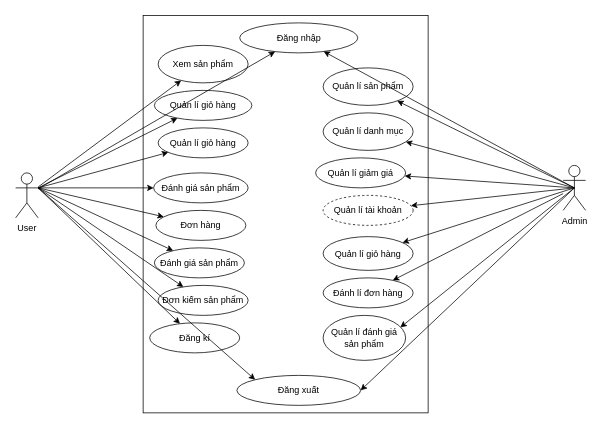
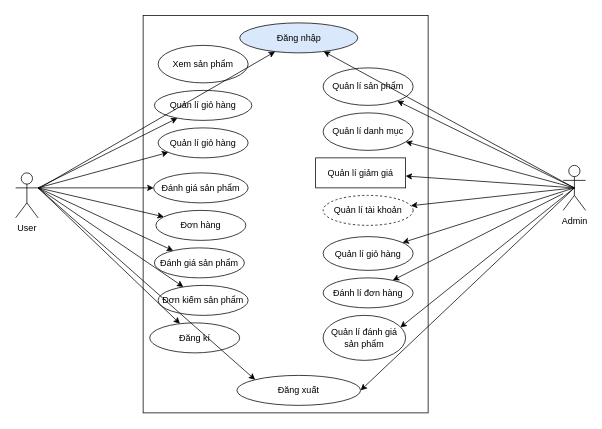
(299, 38) -> (299, 38)
(110, 133) -> none
(360, 173) -> (360, 173)
